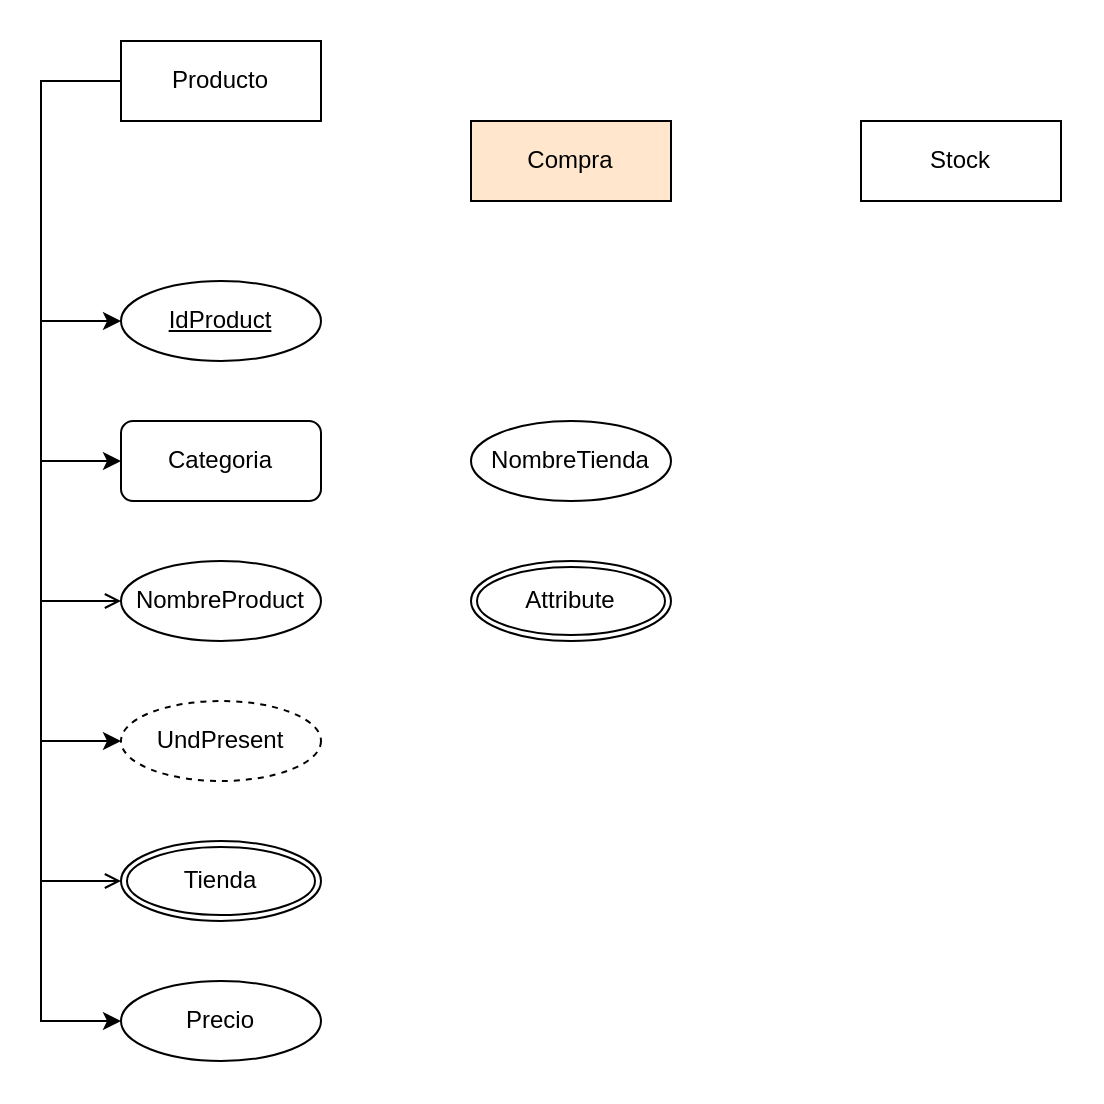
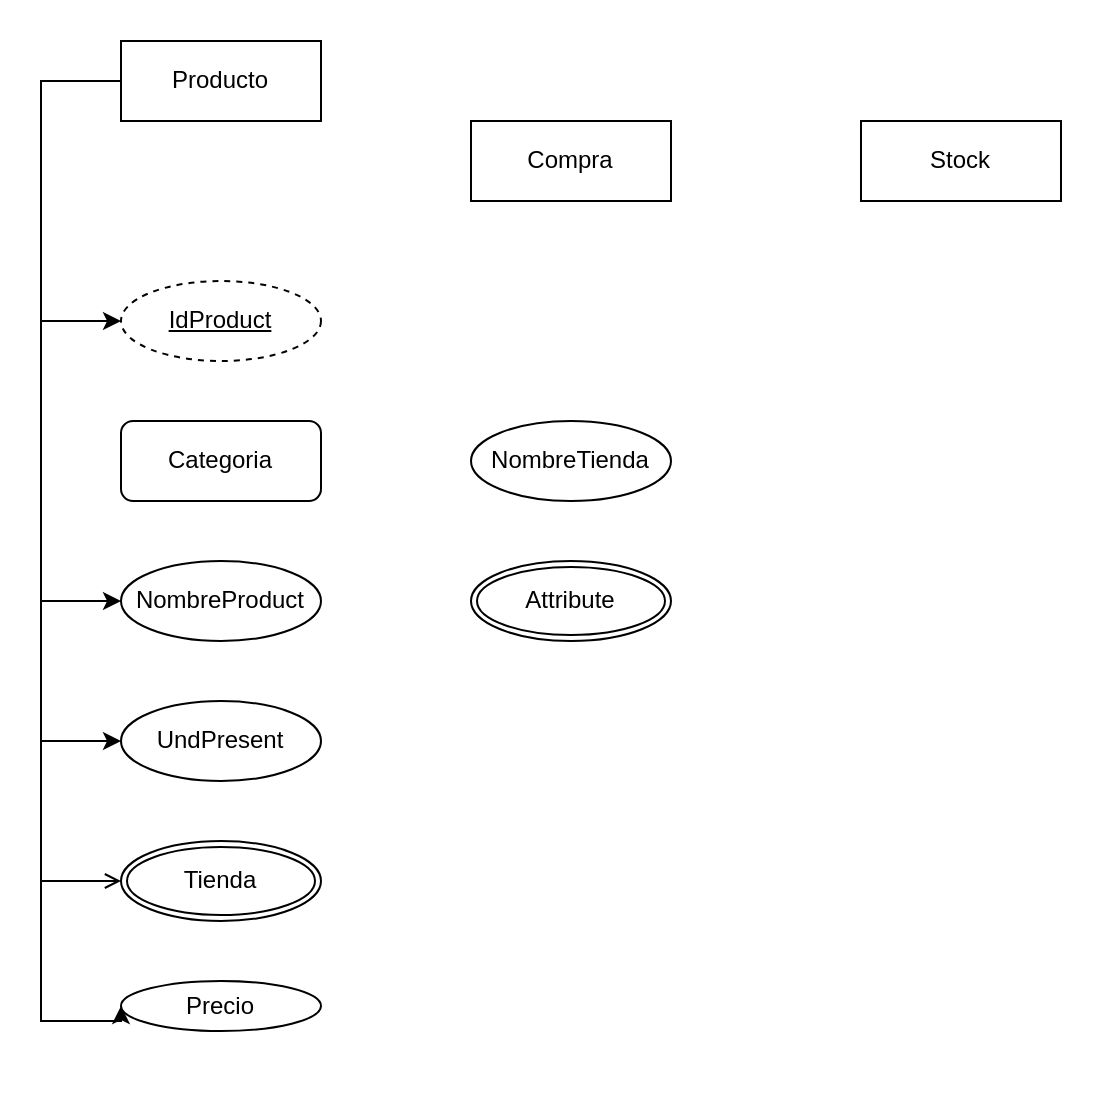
(571, 161) -> (571, 161)
(221, 321) -> (221, 321)
(76, 461) -> none
(108, 601) -> (106, 601)
(221, 741) -> (221, 741)
(221, 1021) -> (221, 1006)
